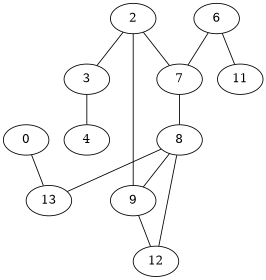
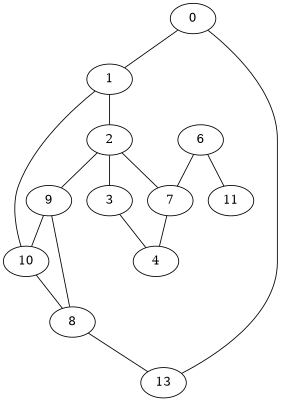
none -> (110, 79)
(180, 110) -> (163, 231)
(156, 261) -> (26, 261)
